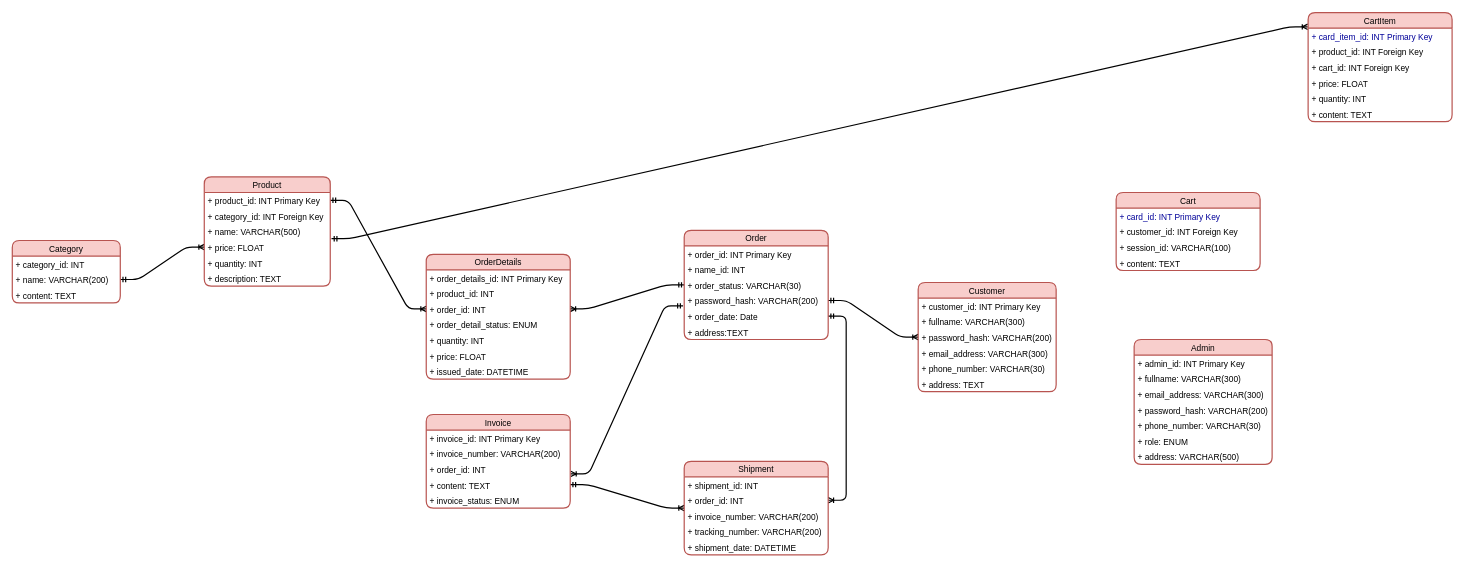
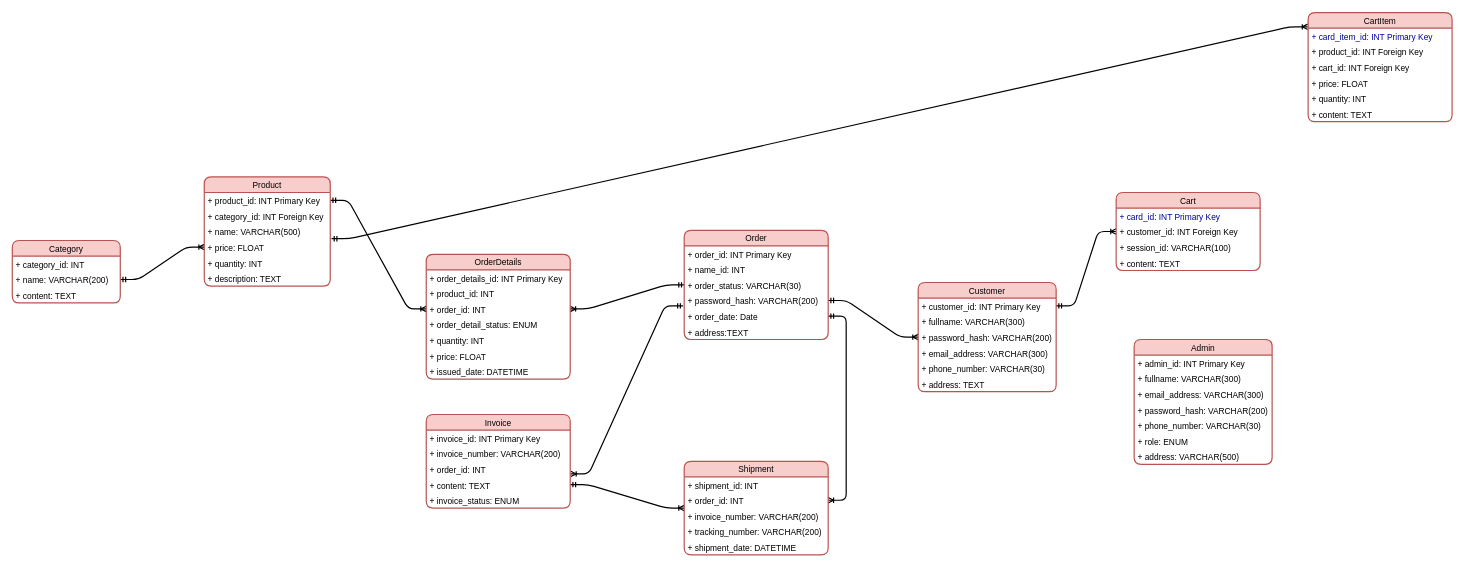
none -> (1086, 269)
